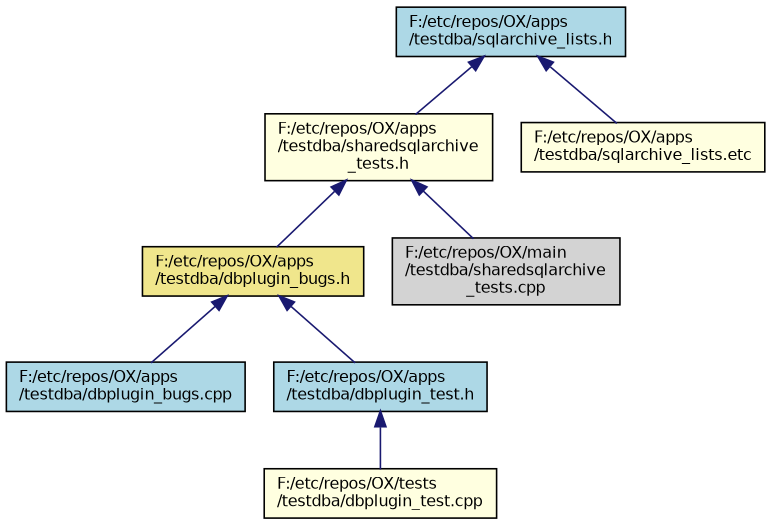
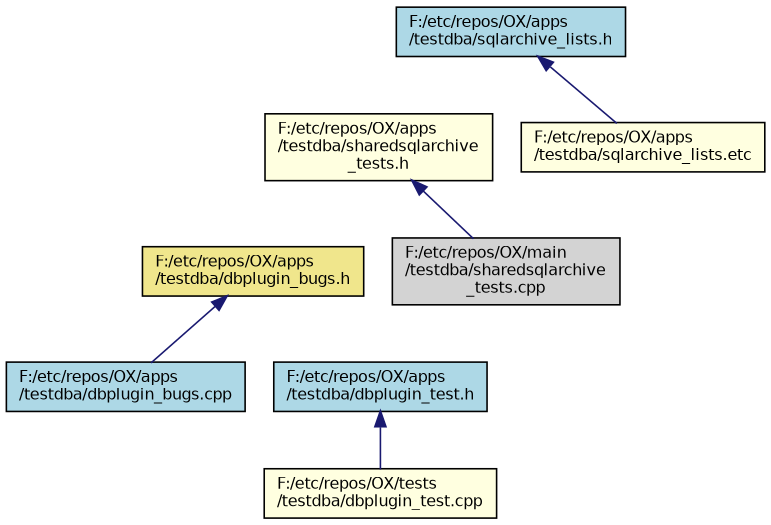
(444, 91) -> none
(306, 219) -> none
(323, 335) -> none
